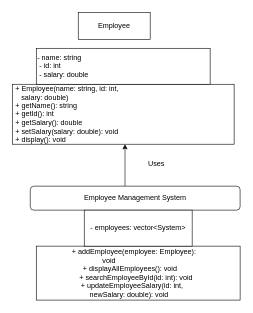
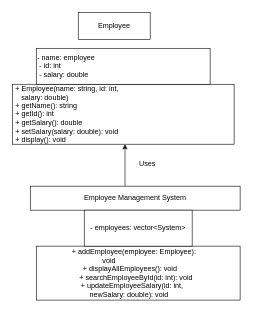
(65, 66) -> (66, 66)
(156, 164) -> (147, 164)
(135, 198) -> (135, 198)
